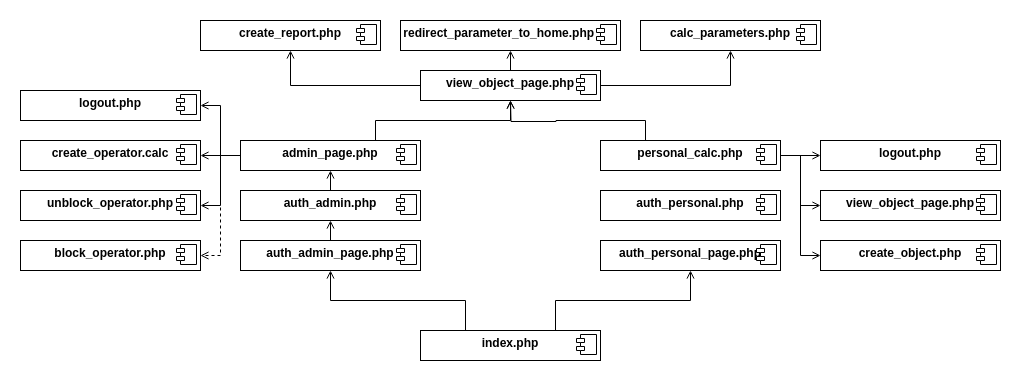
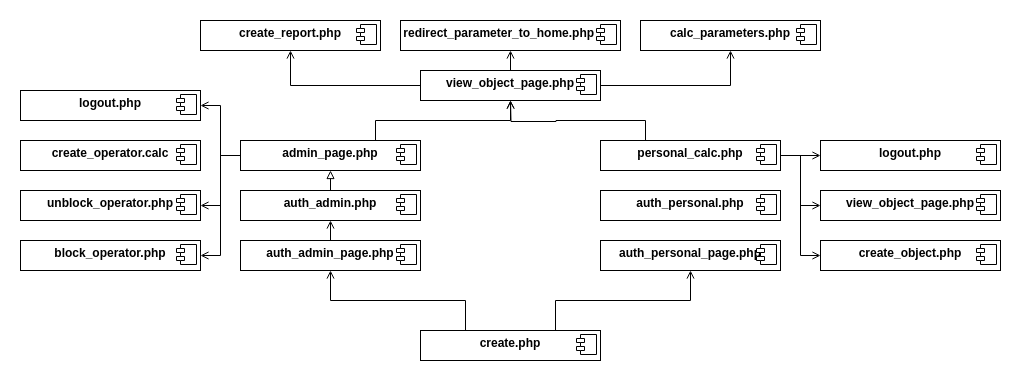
(211, 156) -> none
(331, 177) -> (331, 180)
(221, 240) -> (221, 240)
(448, 331) -> (453, 331)
